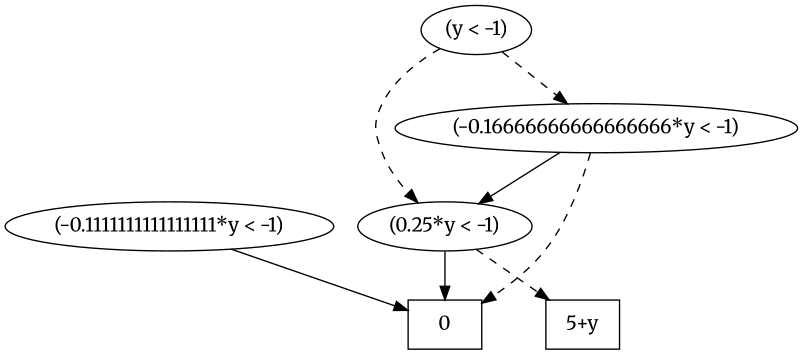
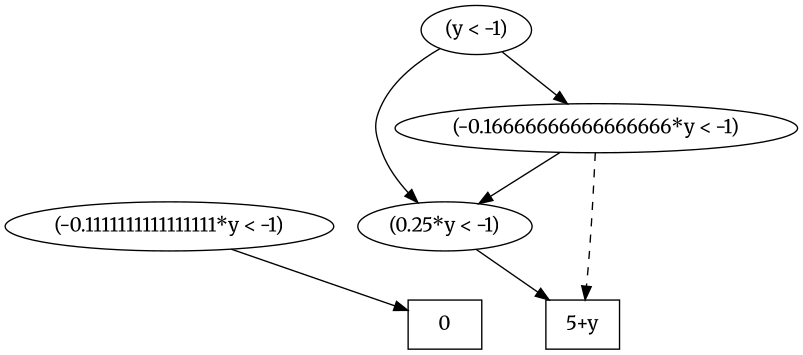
(530, 74) -> (530, 74)
(379, 112) -> (379, 112)
(556, 234) -> (592, 219)
(445, 269) -> none
(507, 271) -> (507, 271)
